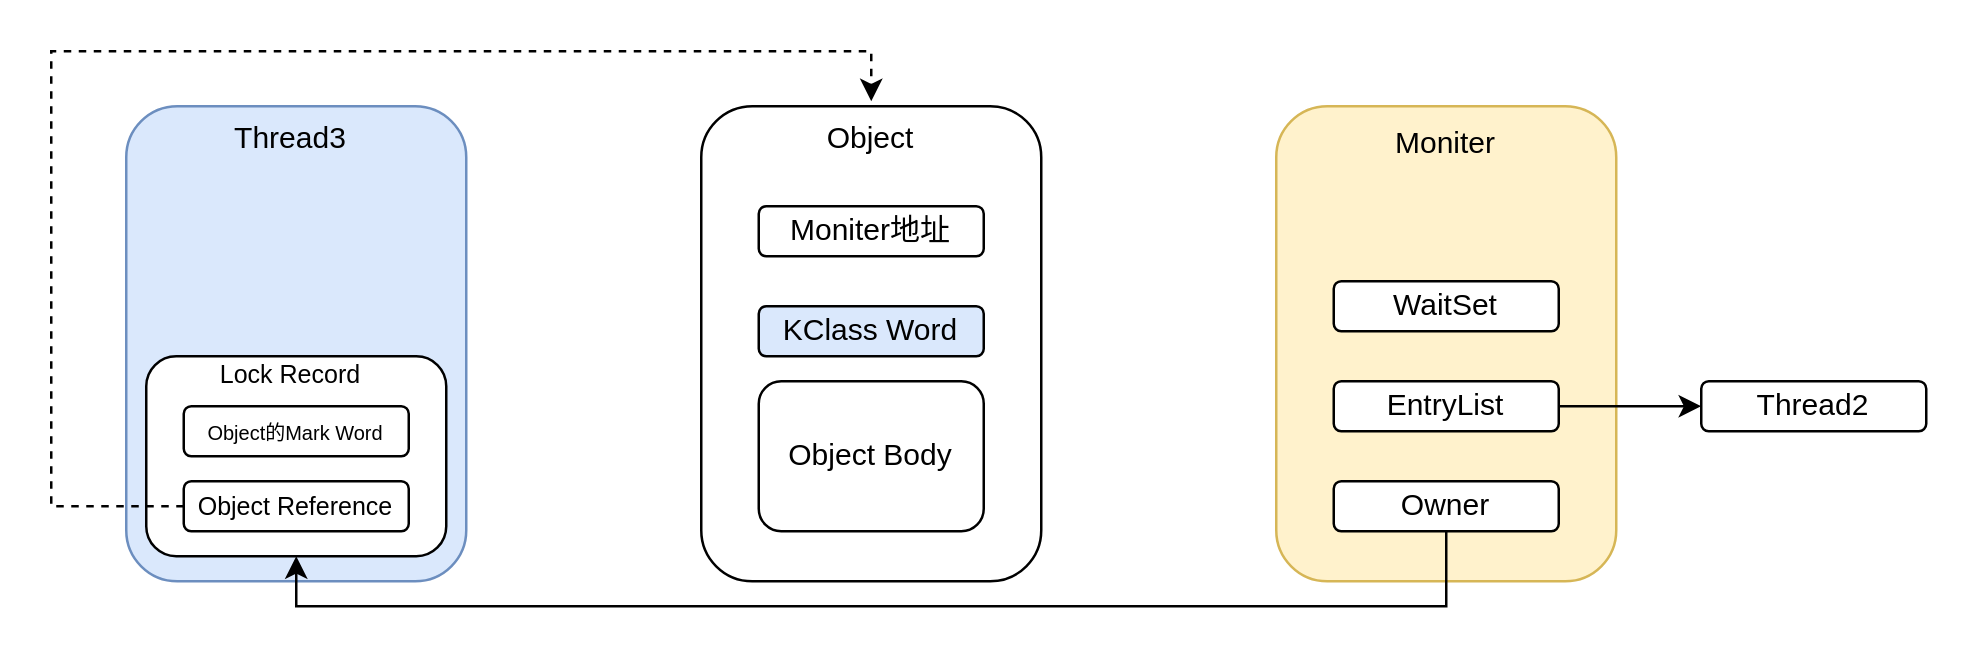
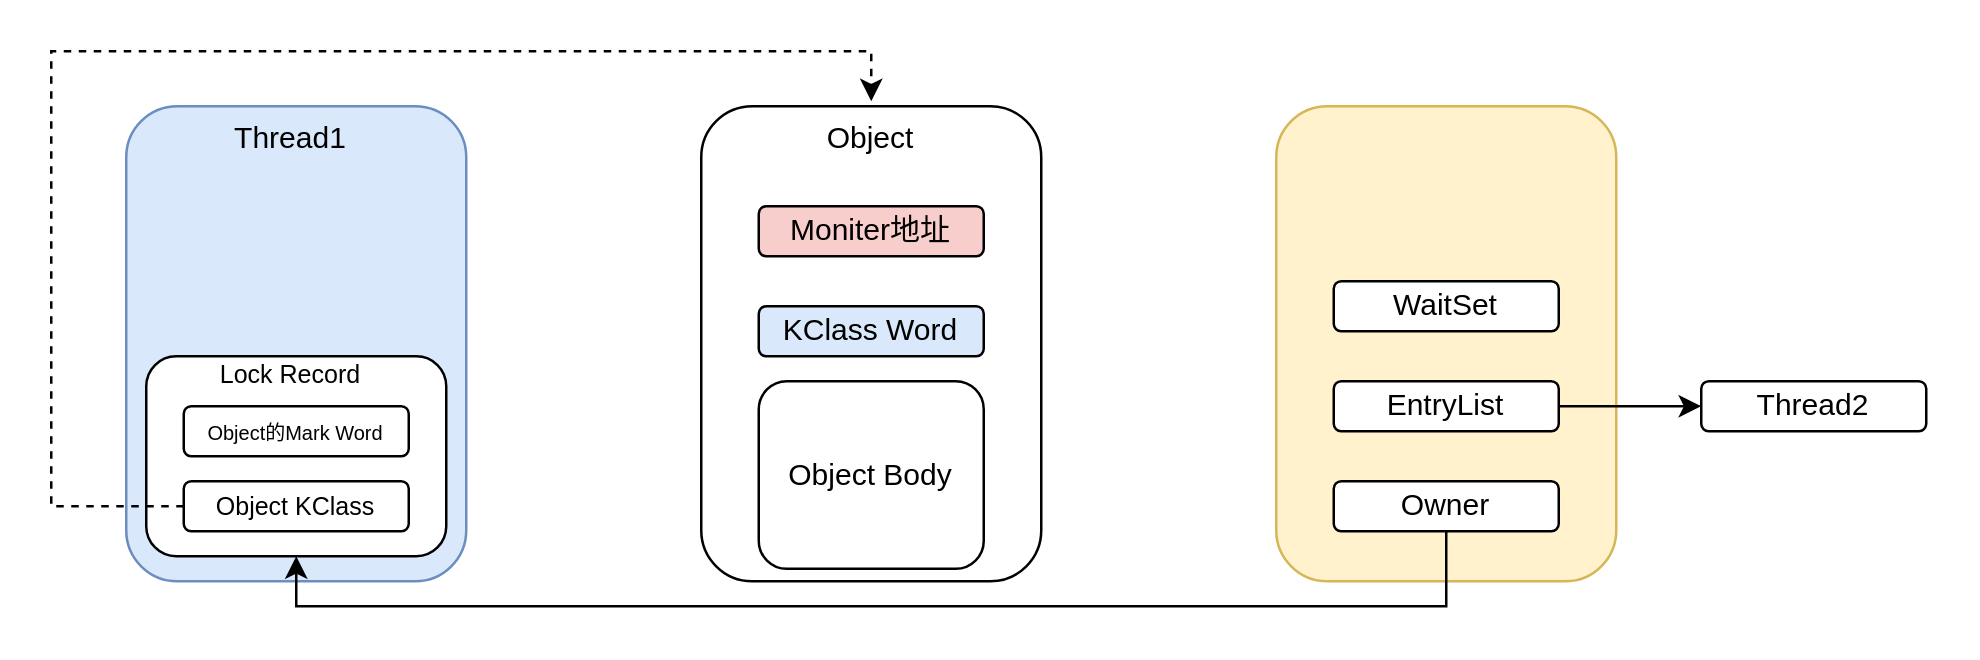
(291, 139) -> (291, 139)
(1446, 144) -> none
(871, 231) -> (871, 231)
(871, 456) -> (871, 475)
(296, 506) -> (296, 506)
